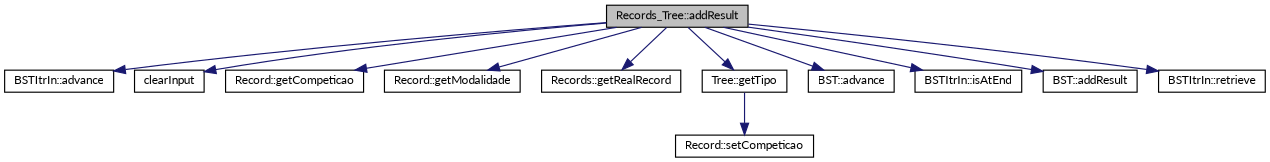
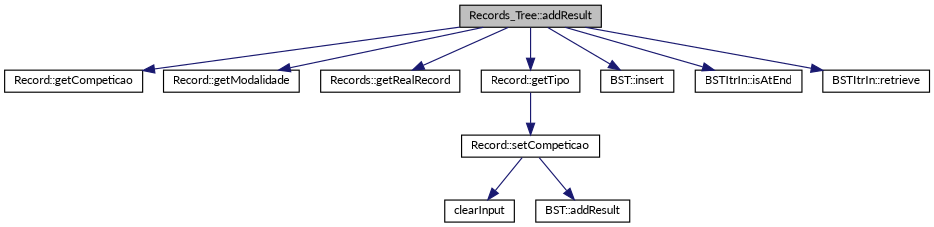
(410, 43) -> (509, 174)
(890, 48) -> (553, 174)
(59, 81) -> none
(745, 81) -> (531, 81)
(851, 81) -> (637, 81)
